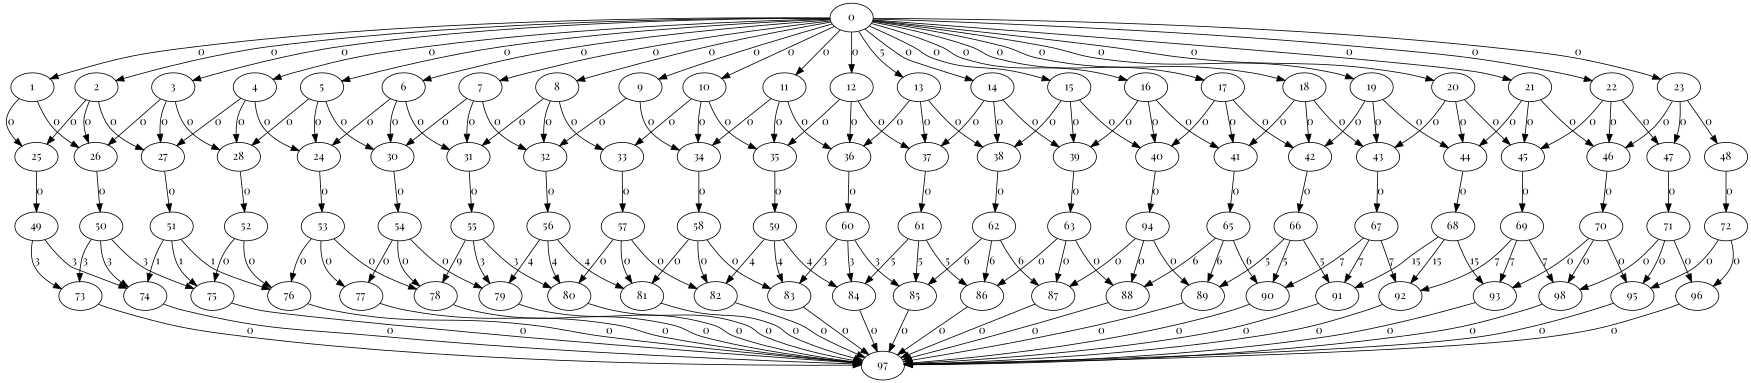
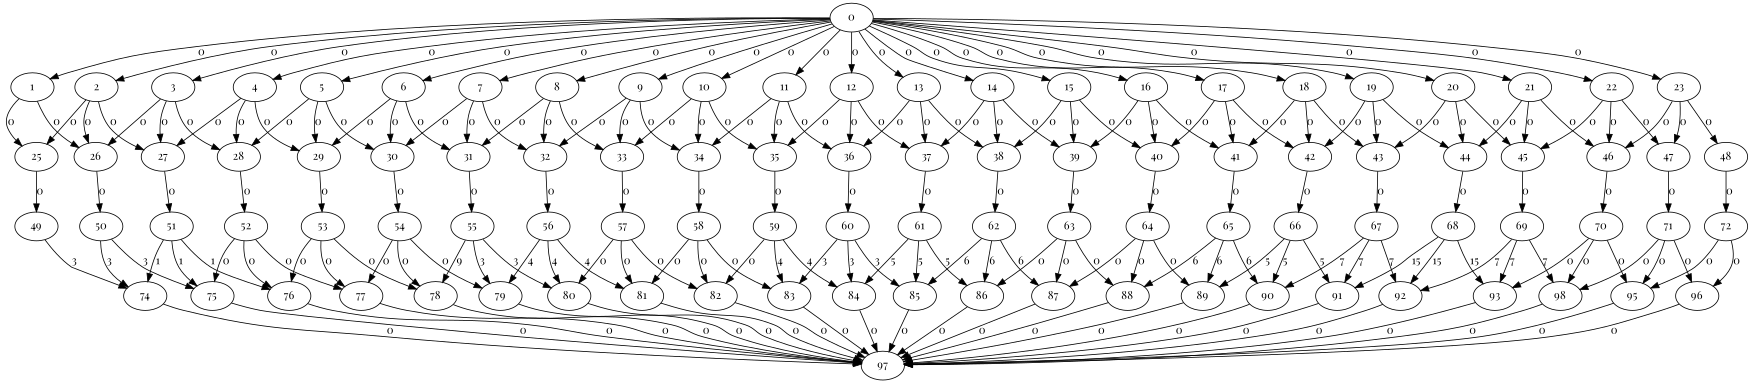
(882, 52) -> (882, 52)
none -> (622, 116)
(319, 157) -> (319, 157)
(1148, 226) -> (1148, 226)
(752, 261) -> (752, 261)
none -> (288, 269)
(80, 296) -> none
